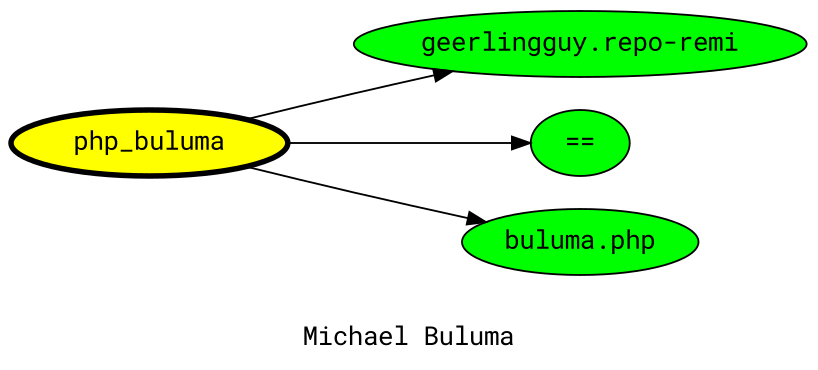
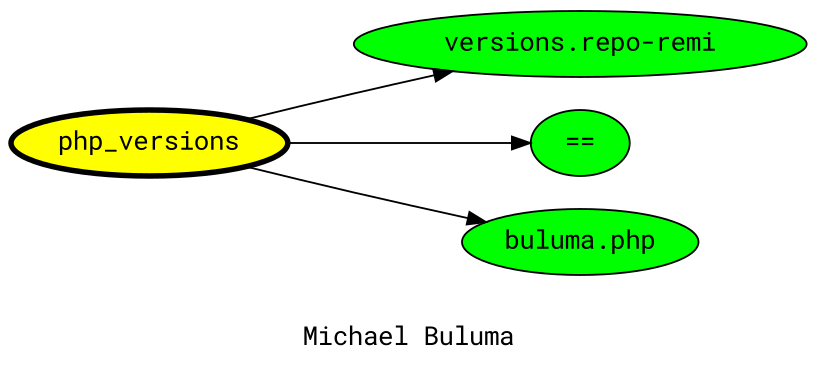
(580, 44) -> (580, 44)
(149, 143) -> (149, 143)
